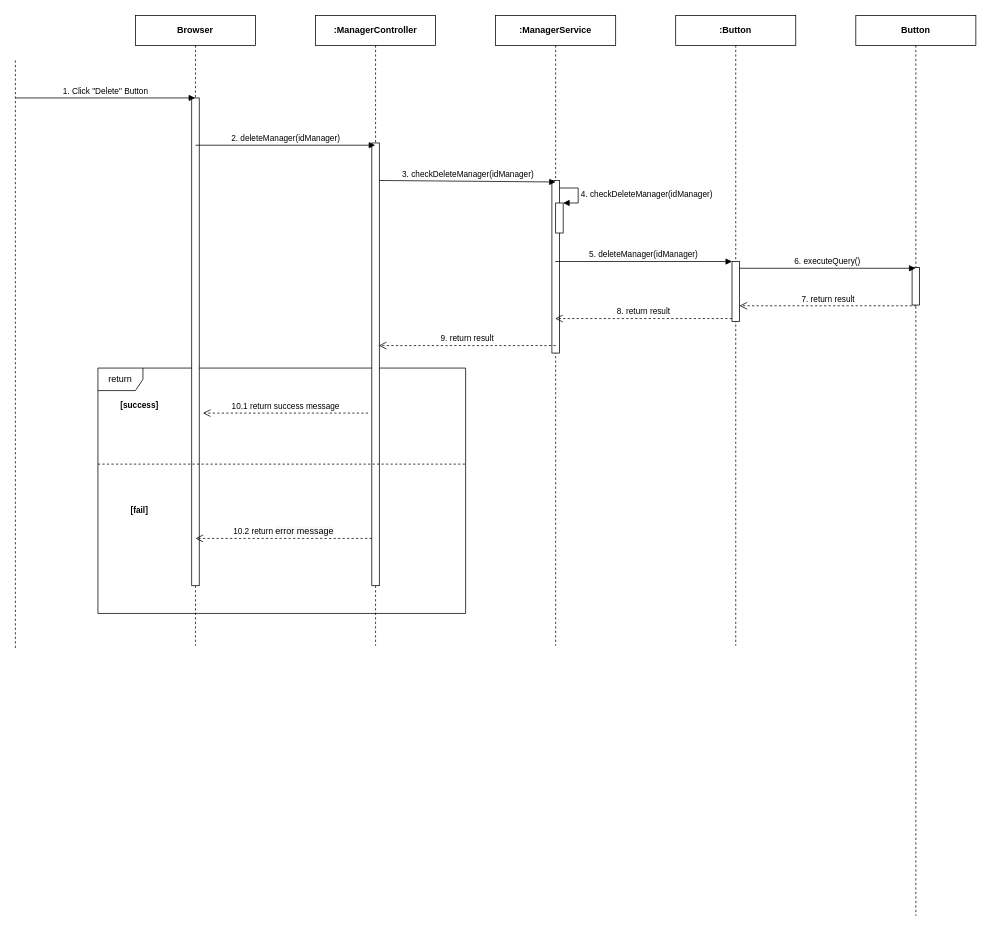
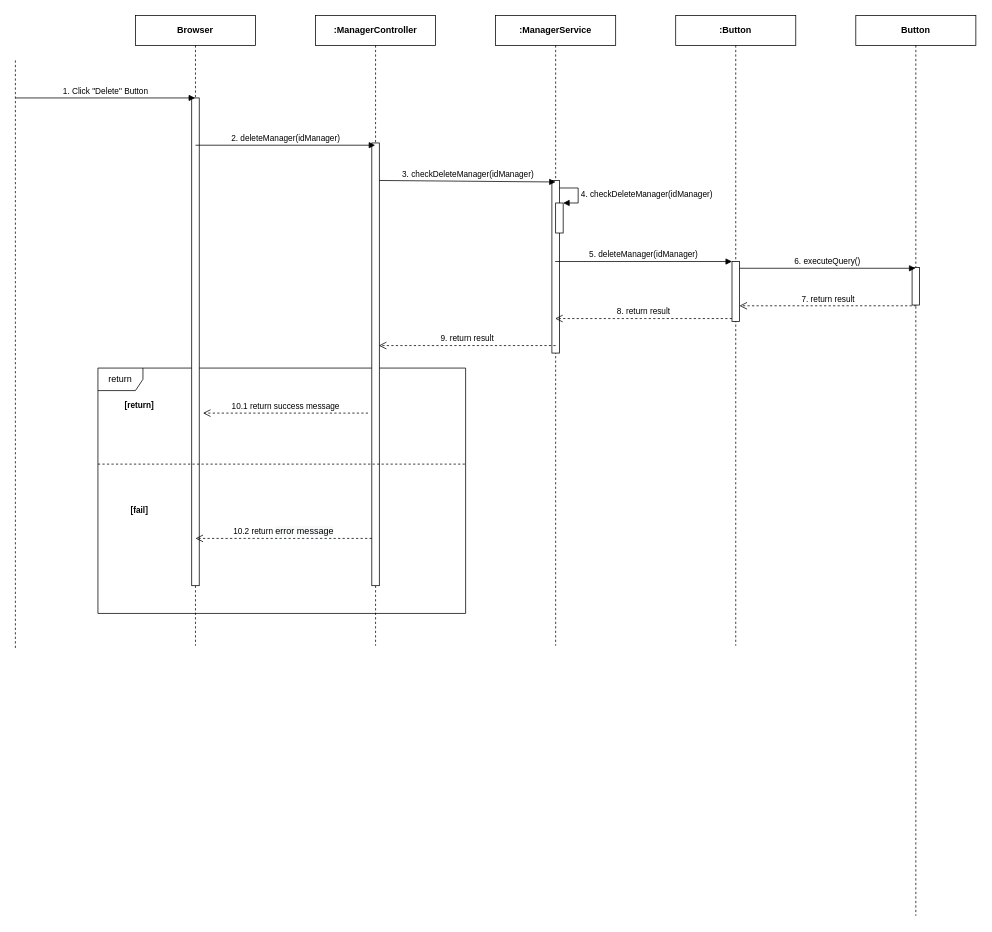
(140, 405) -> (140, 405)
